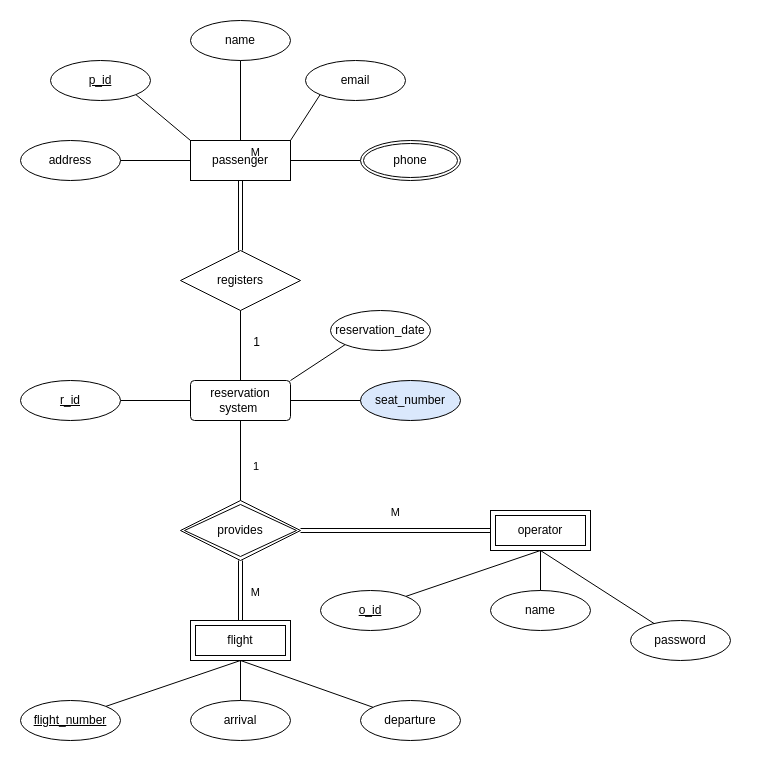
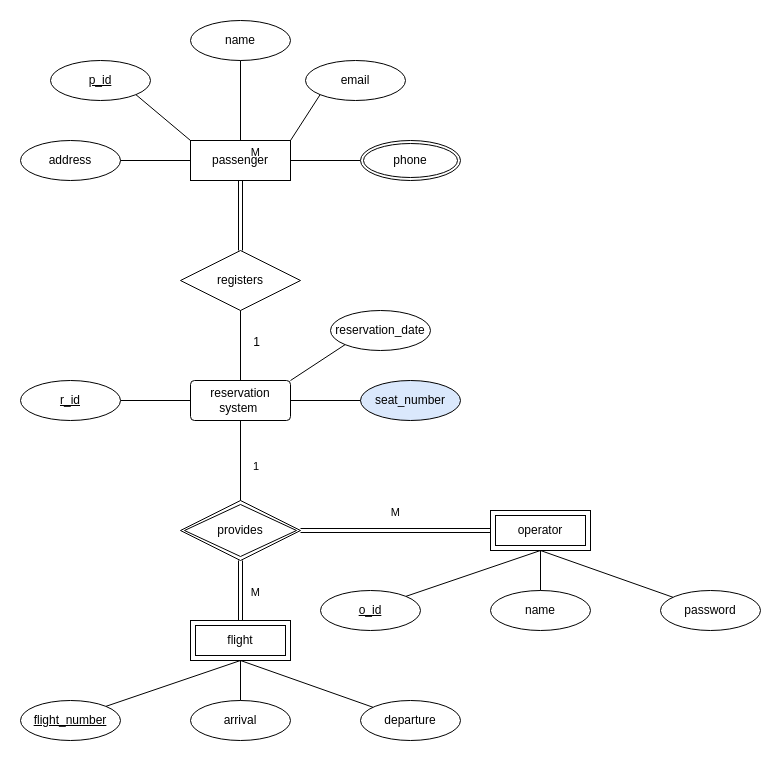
(681, 641) -> (711, 611)
